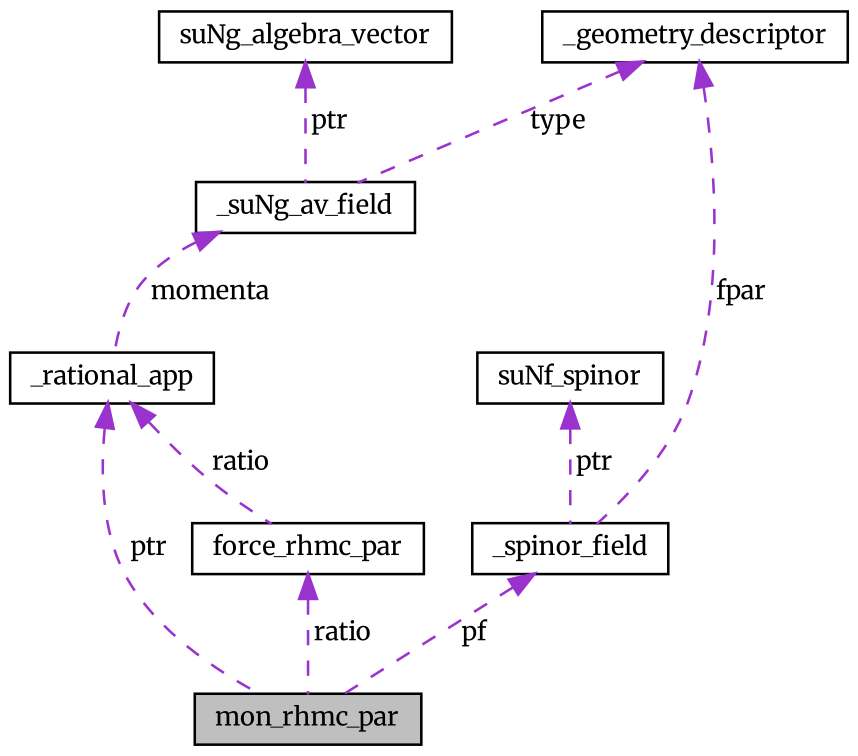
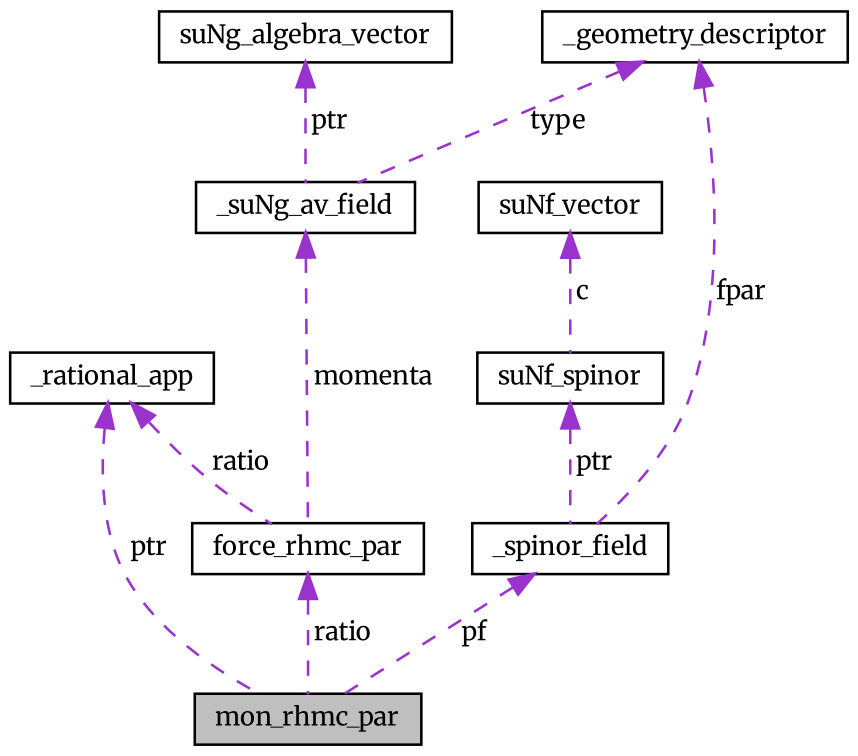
none -> (570, 207)
(139, 286) -> (307, 391)
